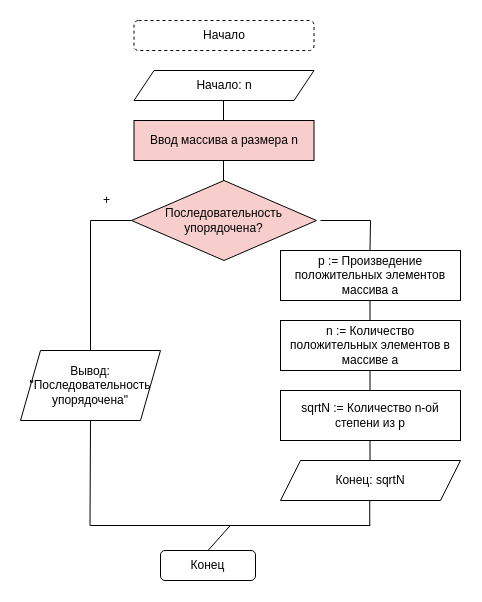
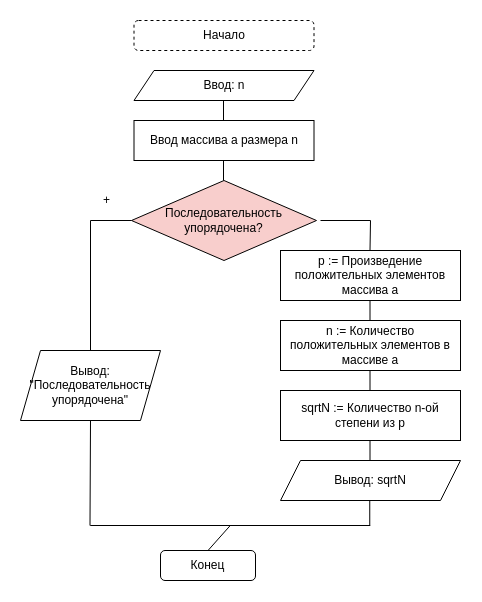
(225, 86) -> (225, 86)
(224, 141) -> (224, 141)
(371, 481) -> (371, 481)
